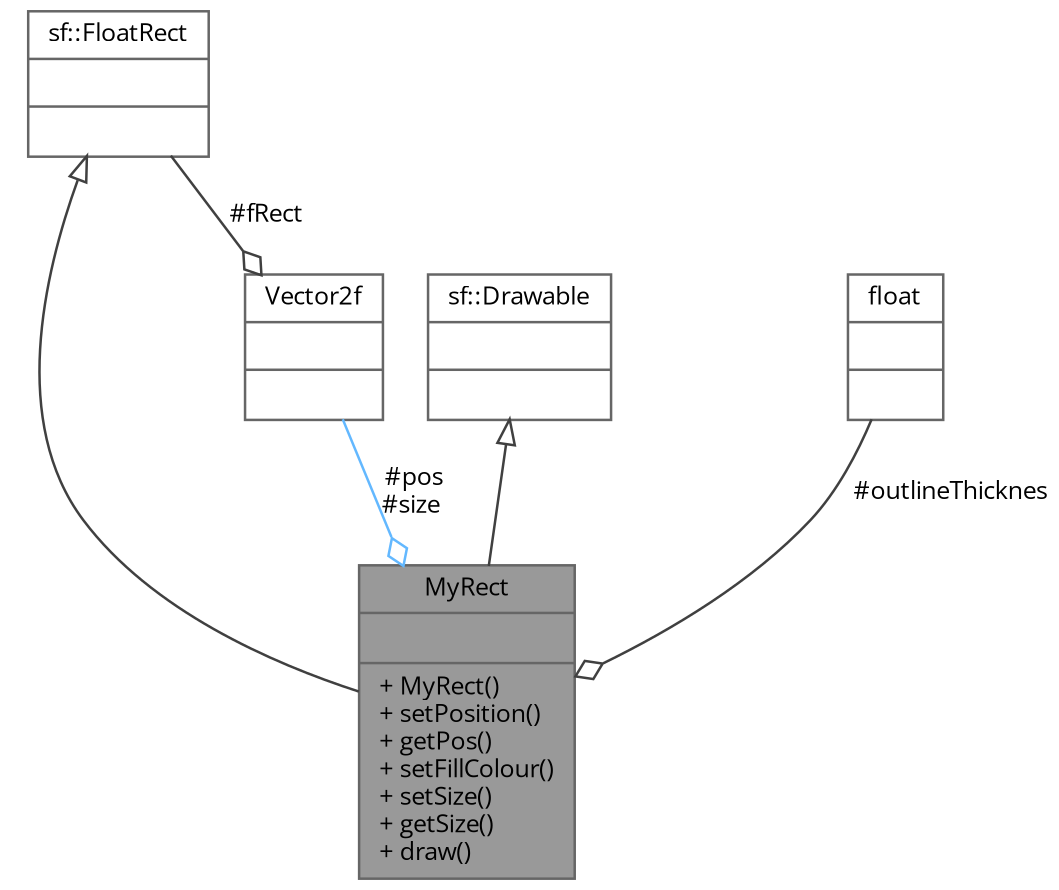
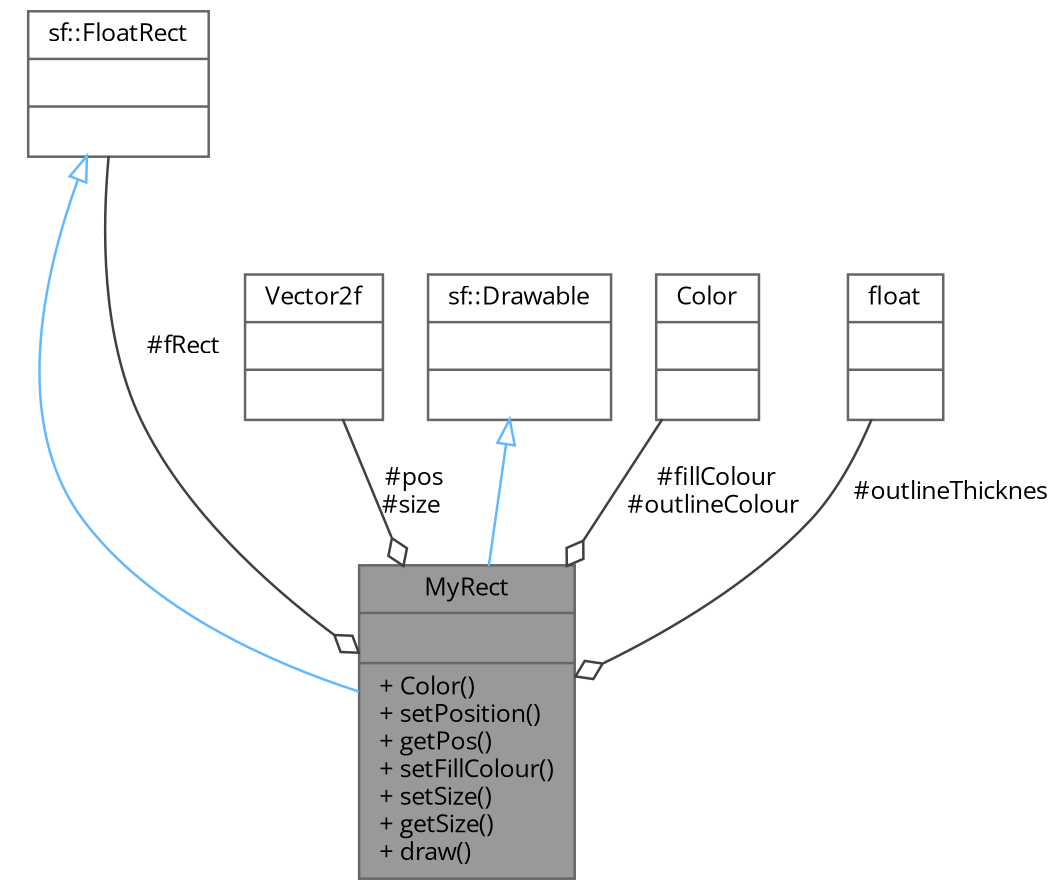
(207, 203) -> (146, 430)
none -> (708, 347)
(367, 478) -> (367, 478)
(497, 505) -> (497, 505)
(77, 510) -> (77, 510)
(441, 687) -> (428, 687)
